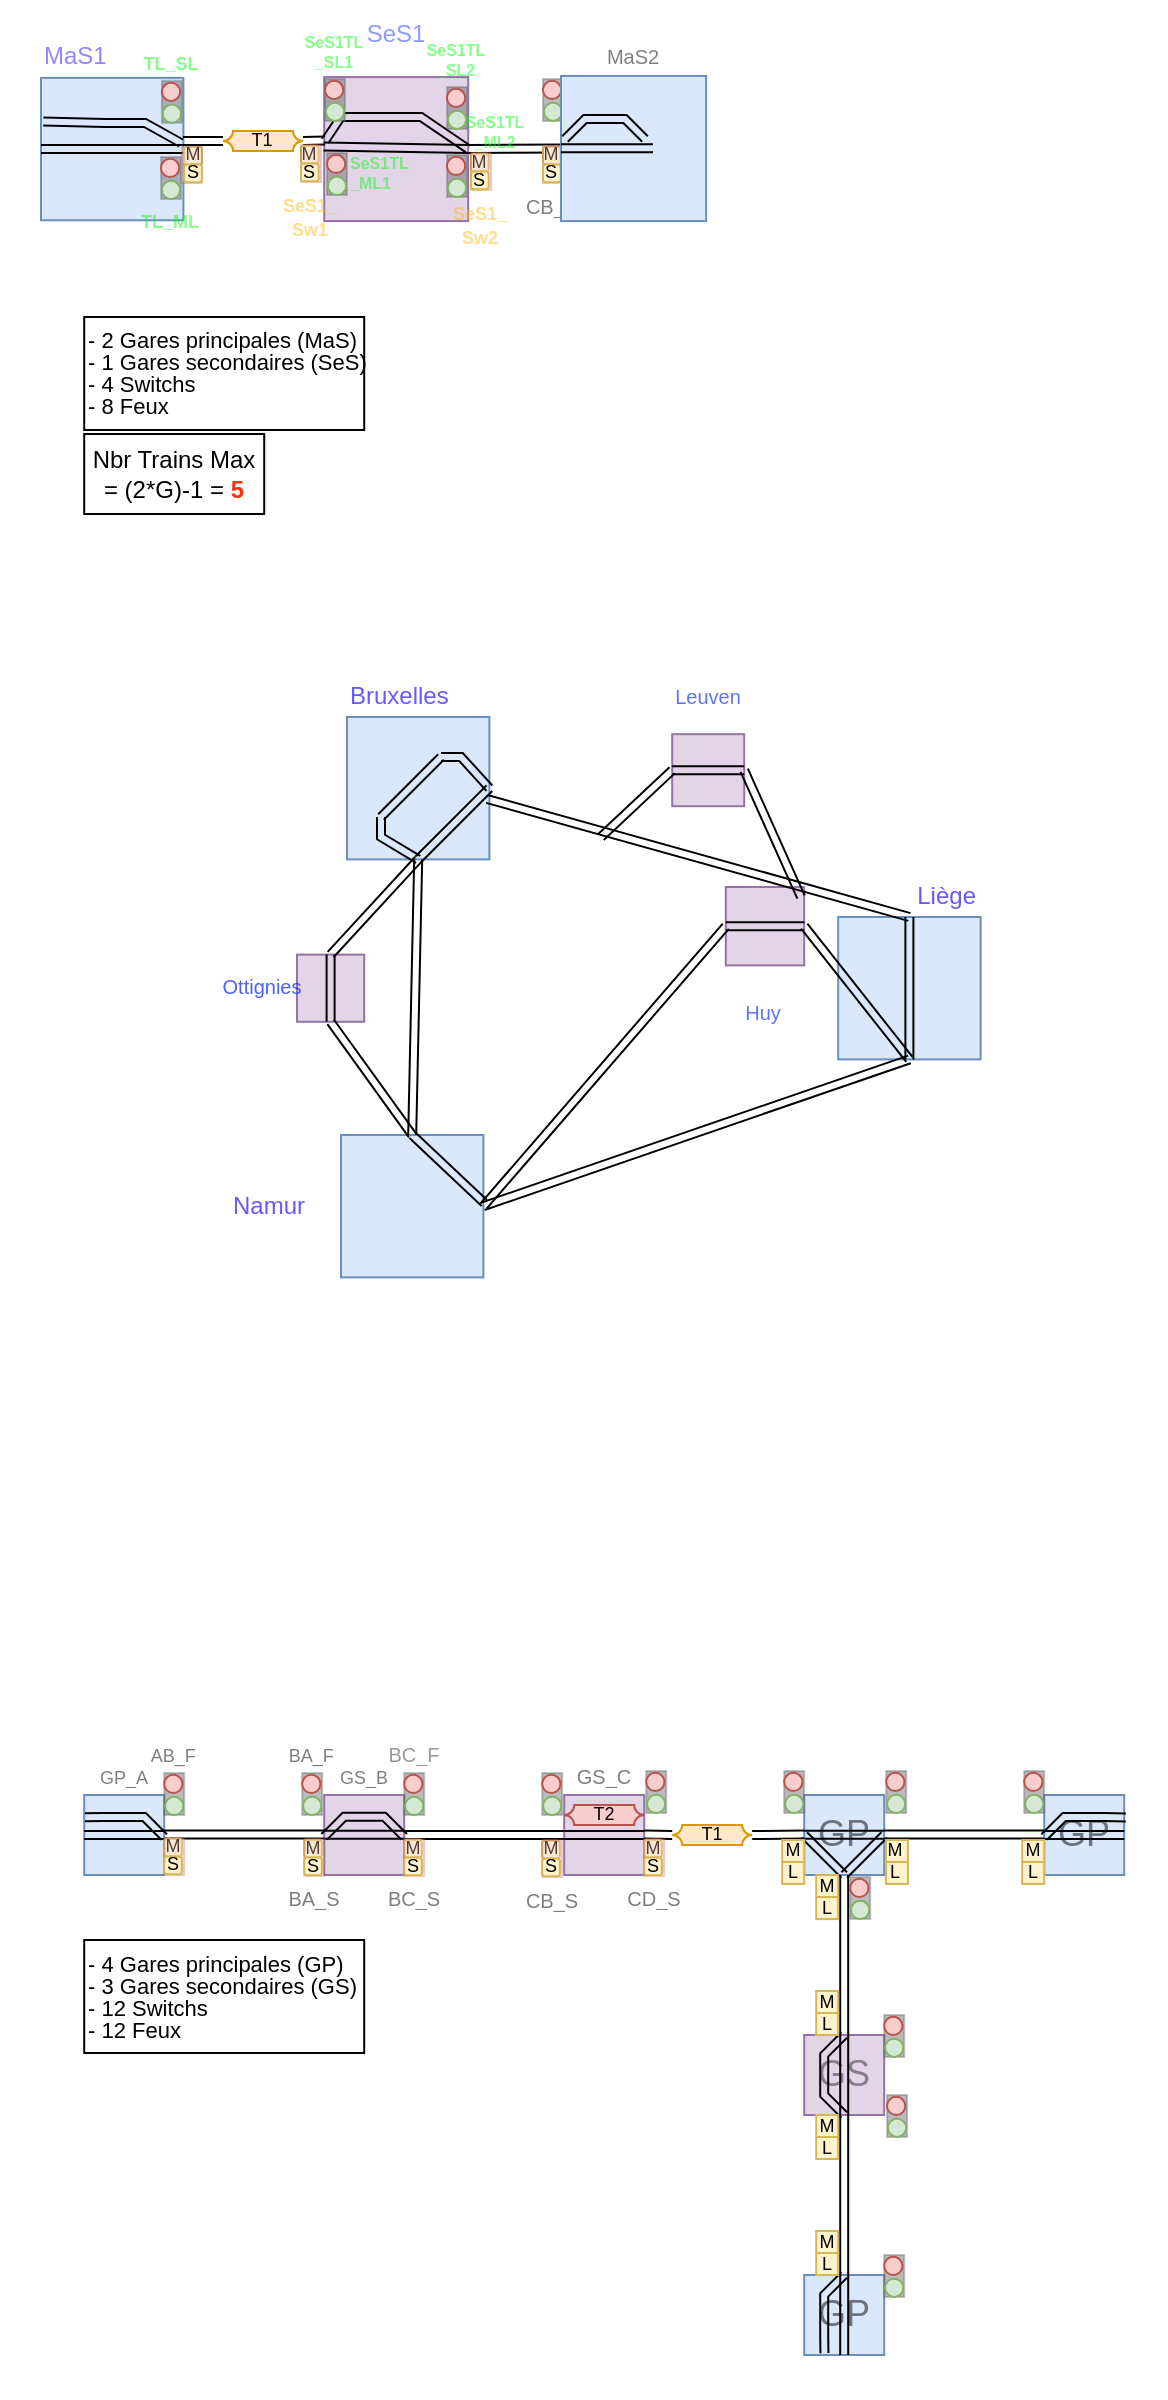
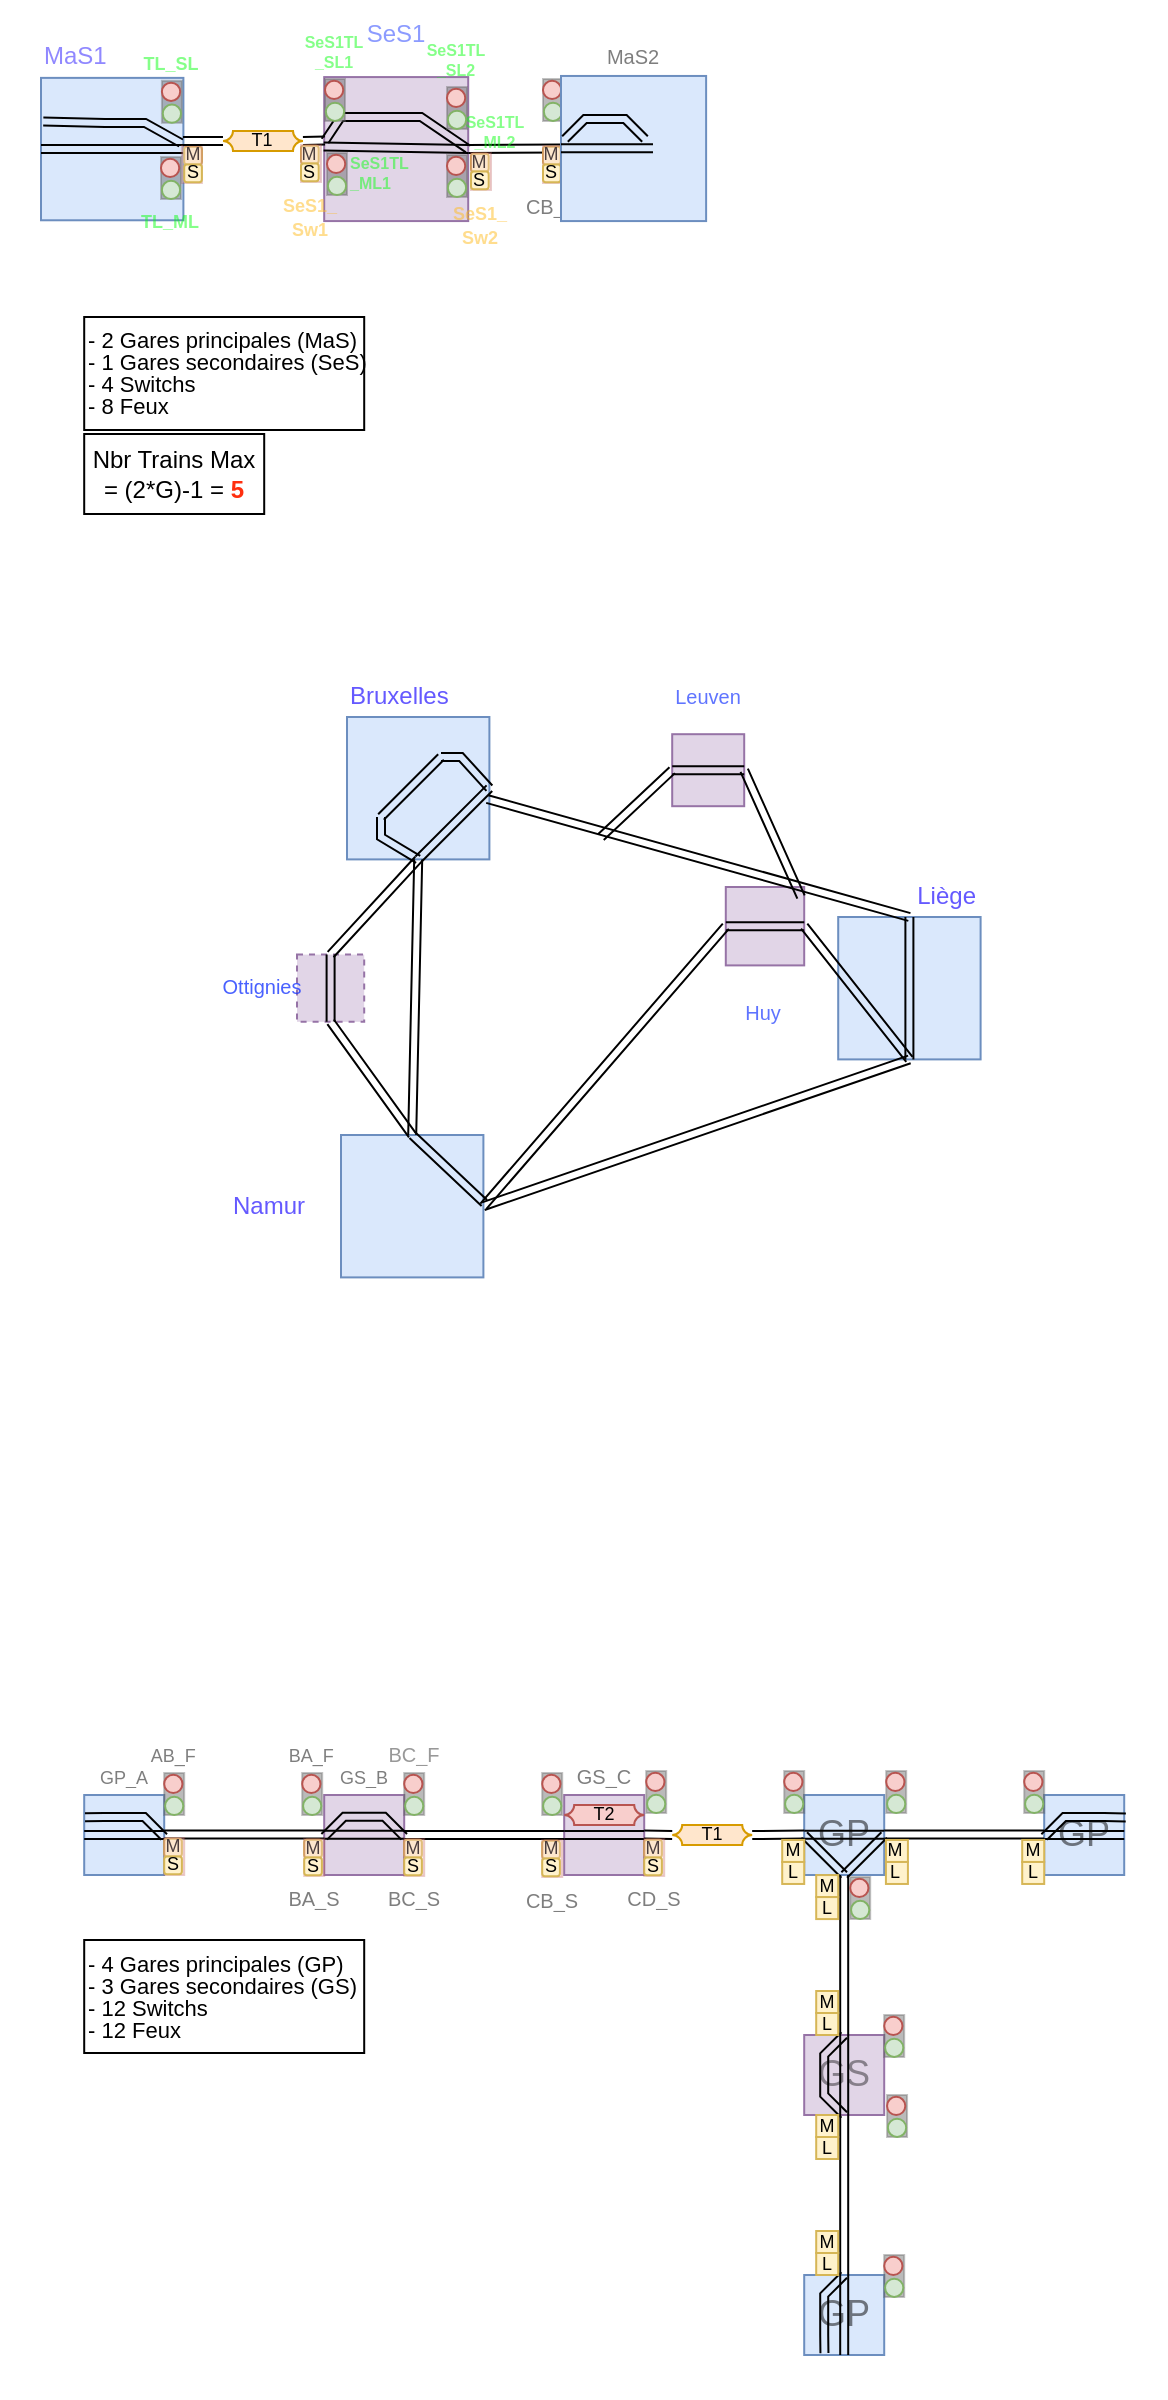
(331, 988) -> (331, 988)
